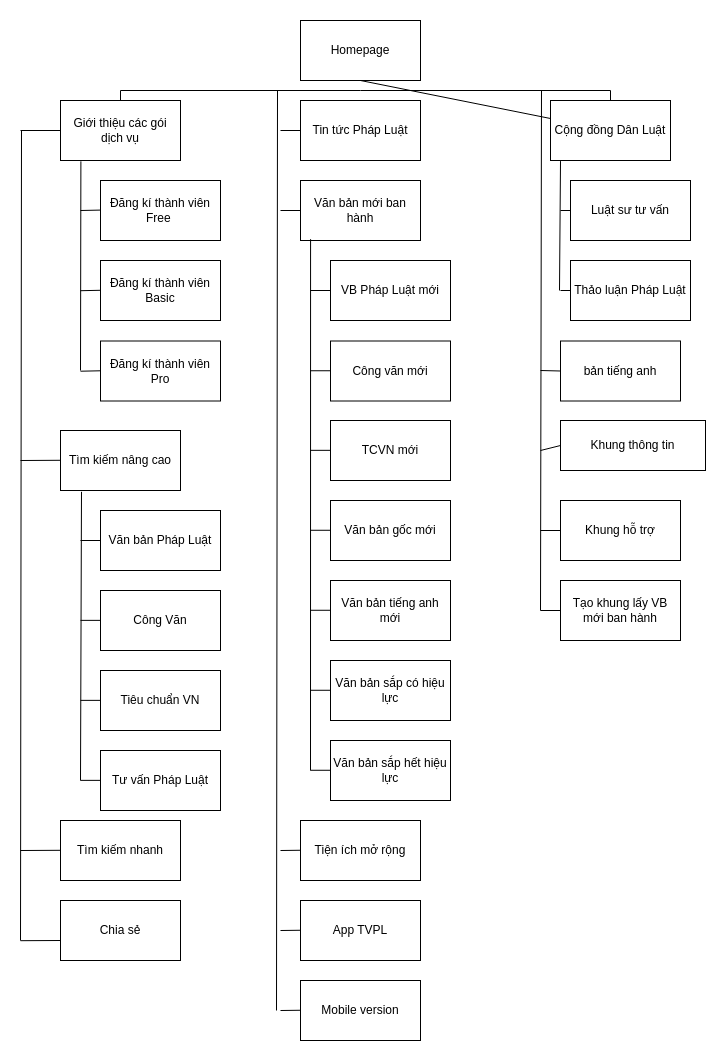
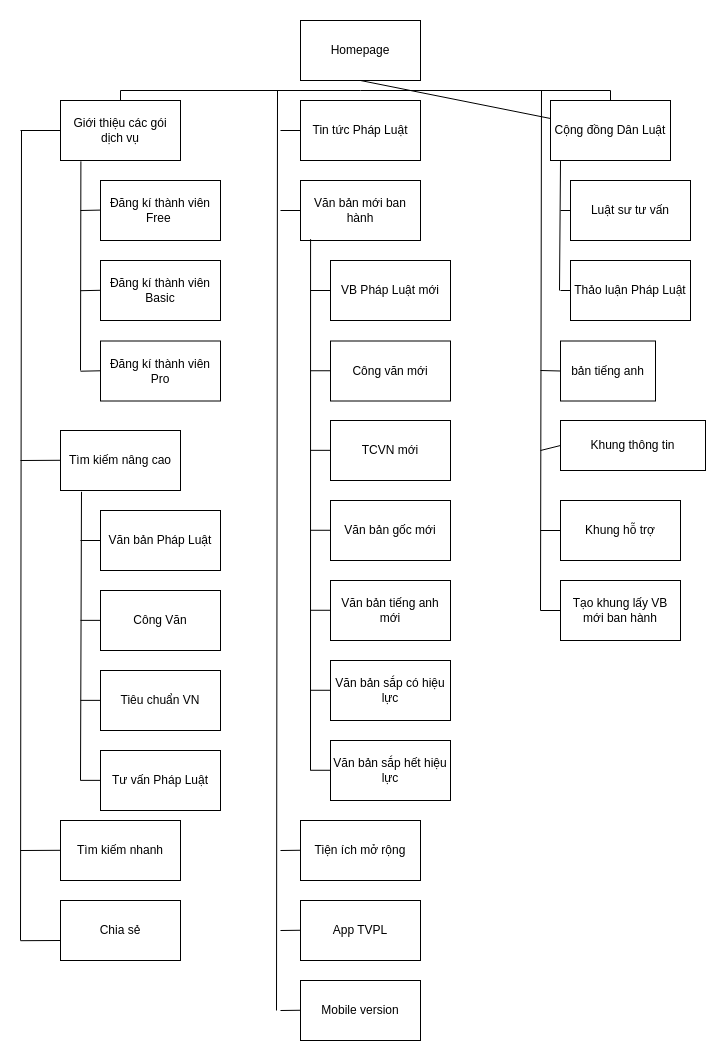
(621, 371) -> (608, 371)
